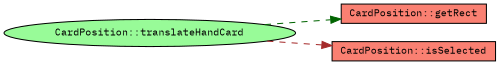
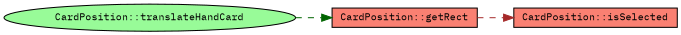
(295, 43) -> (490, 18)
